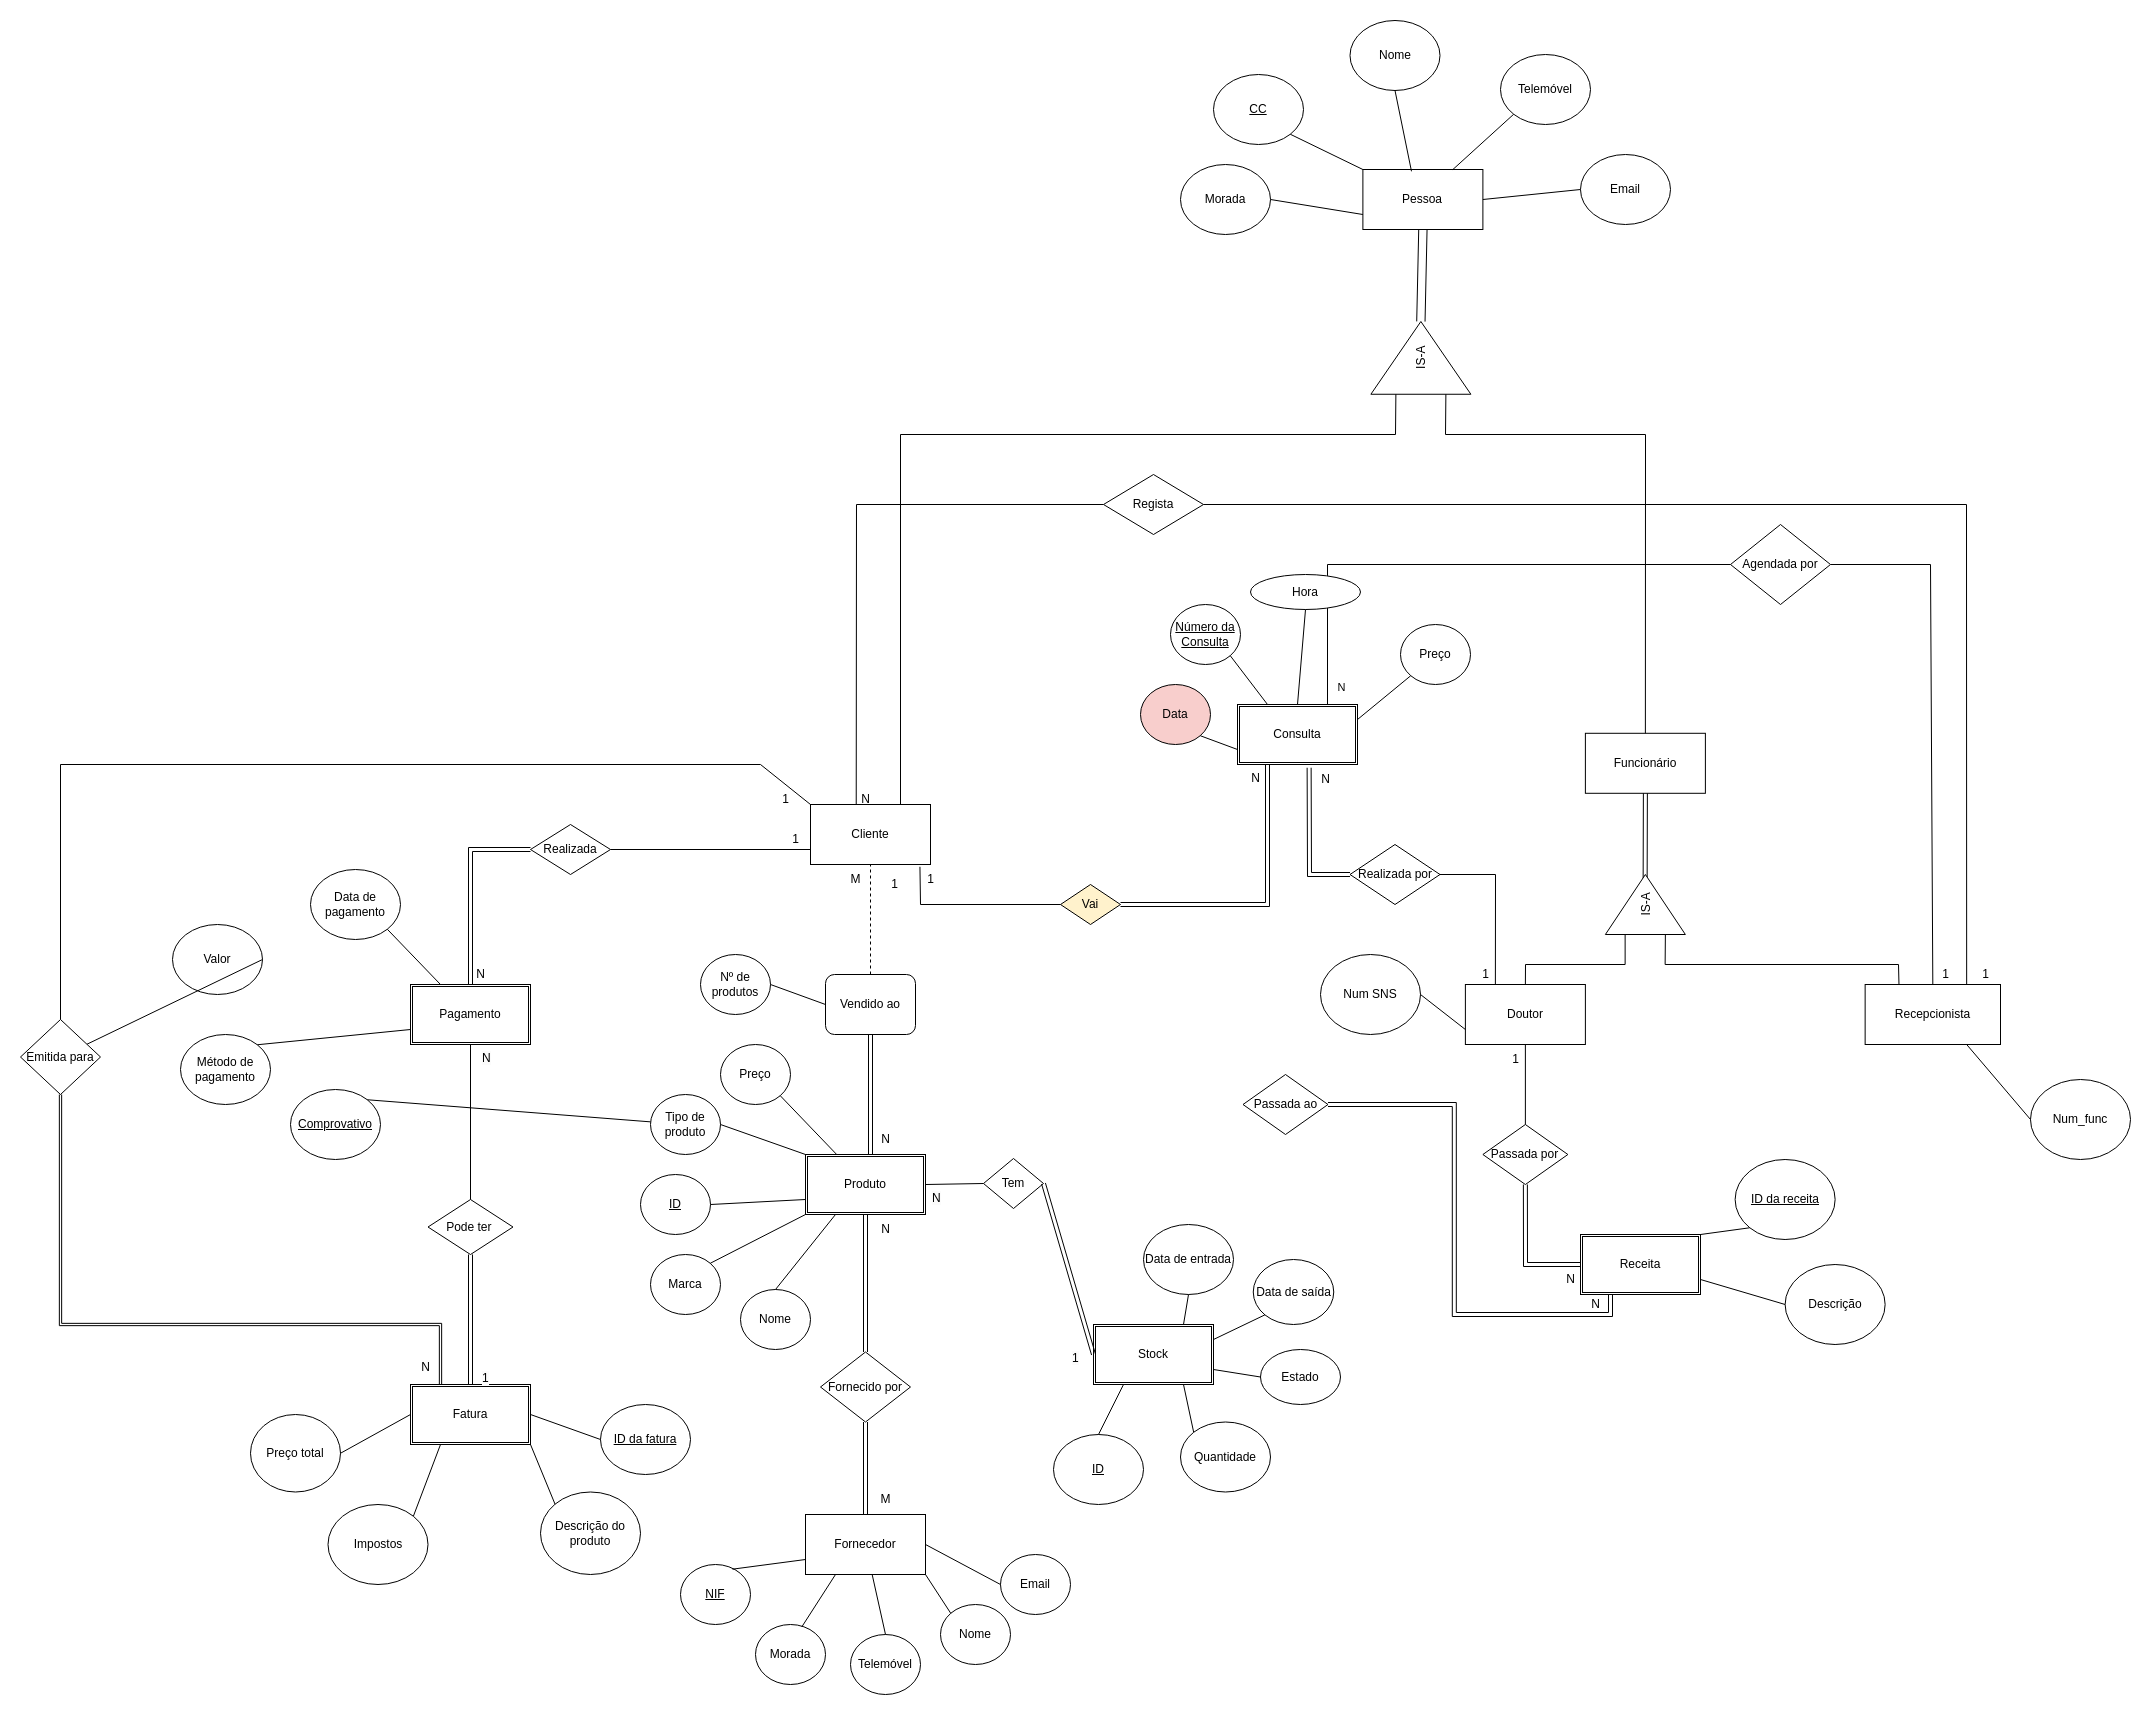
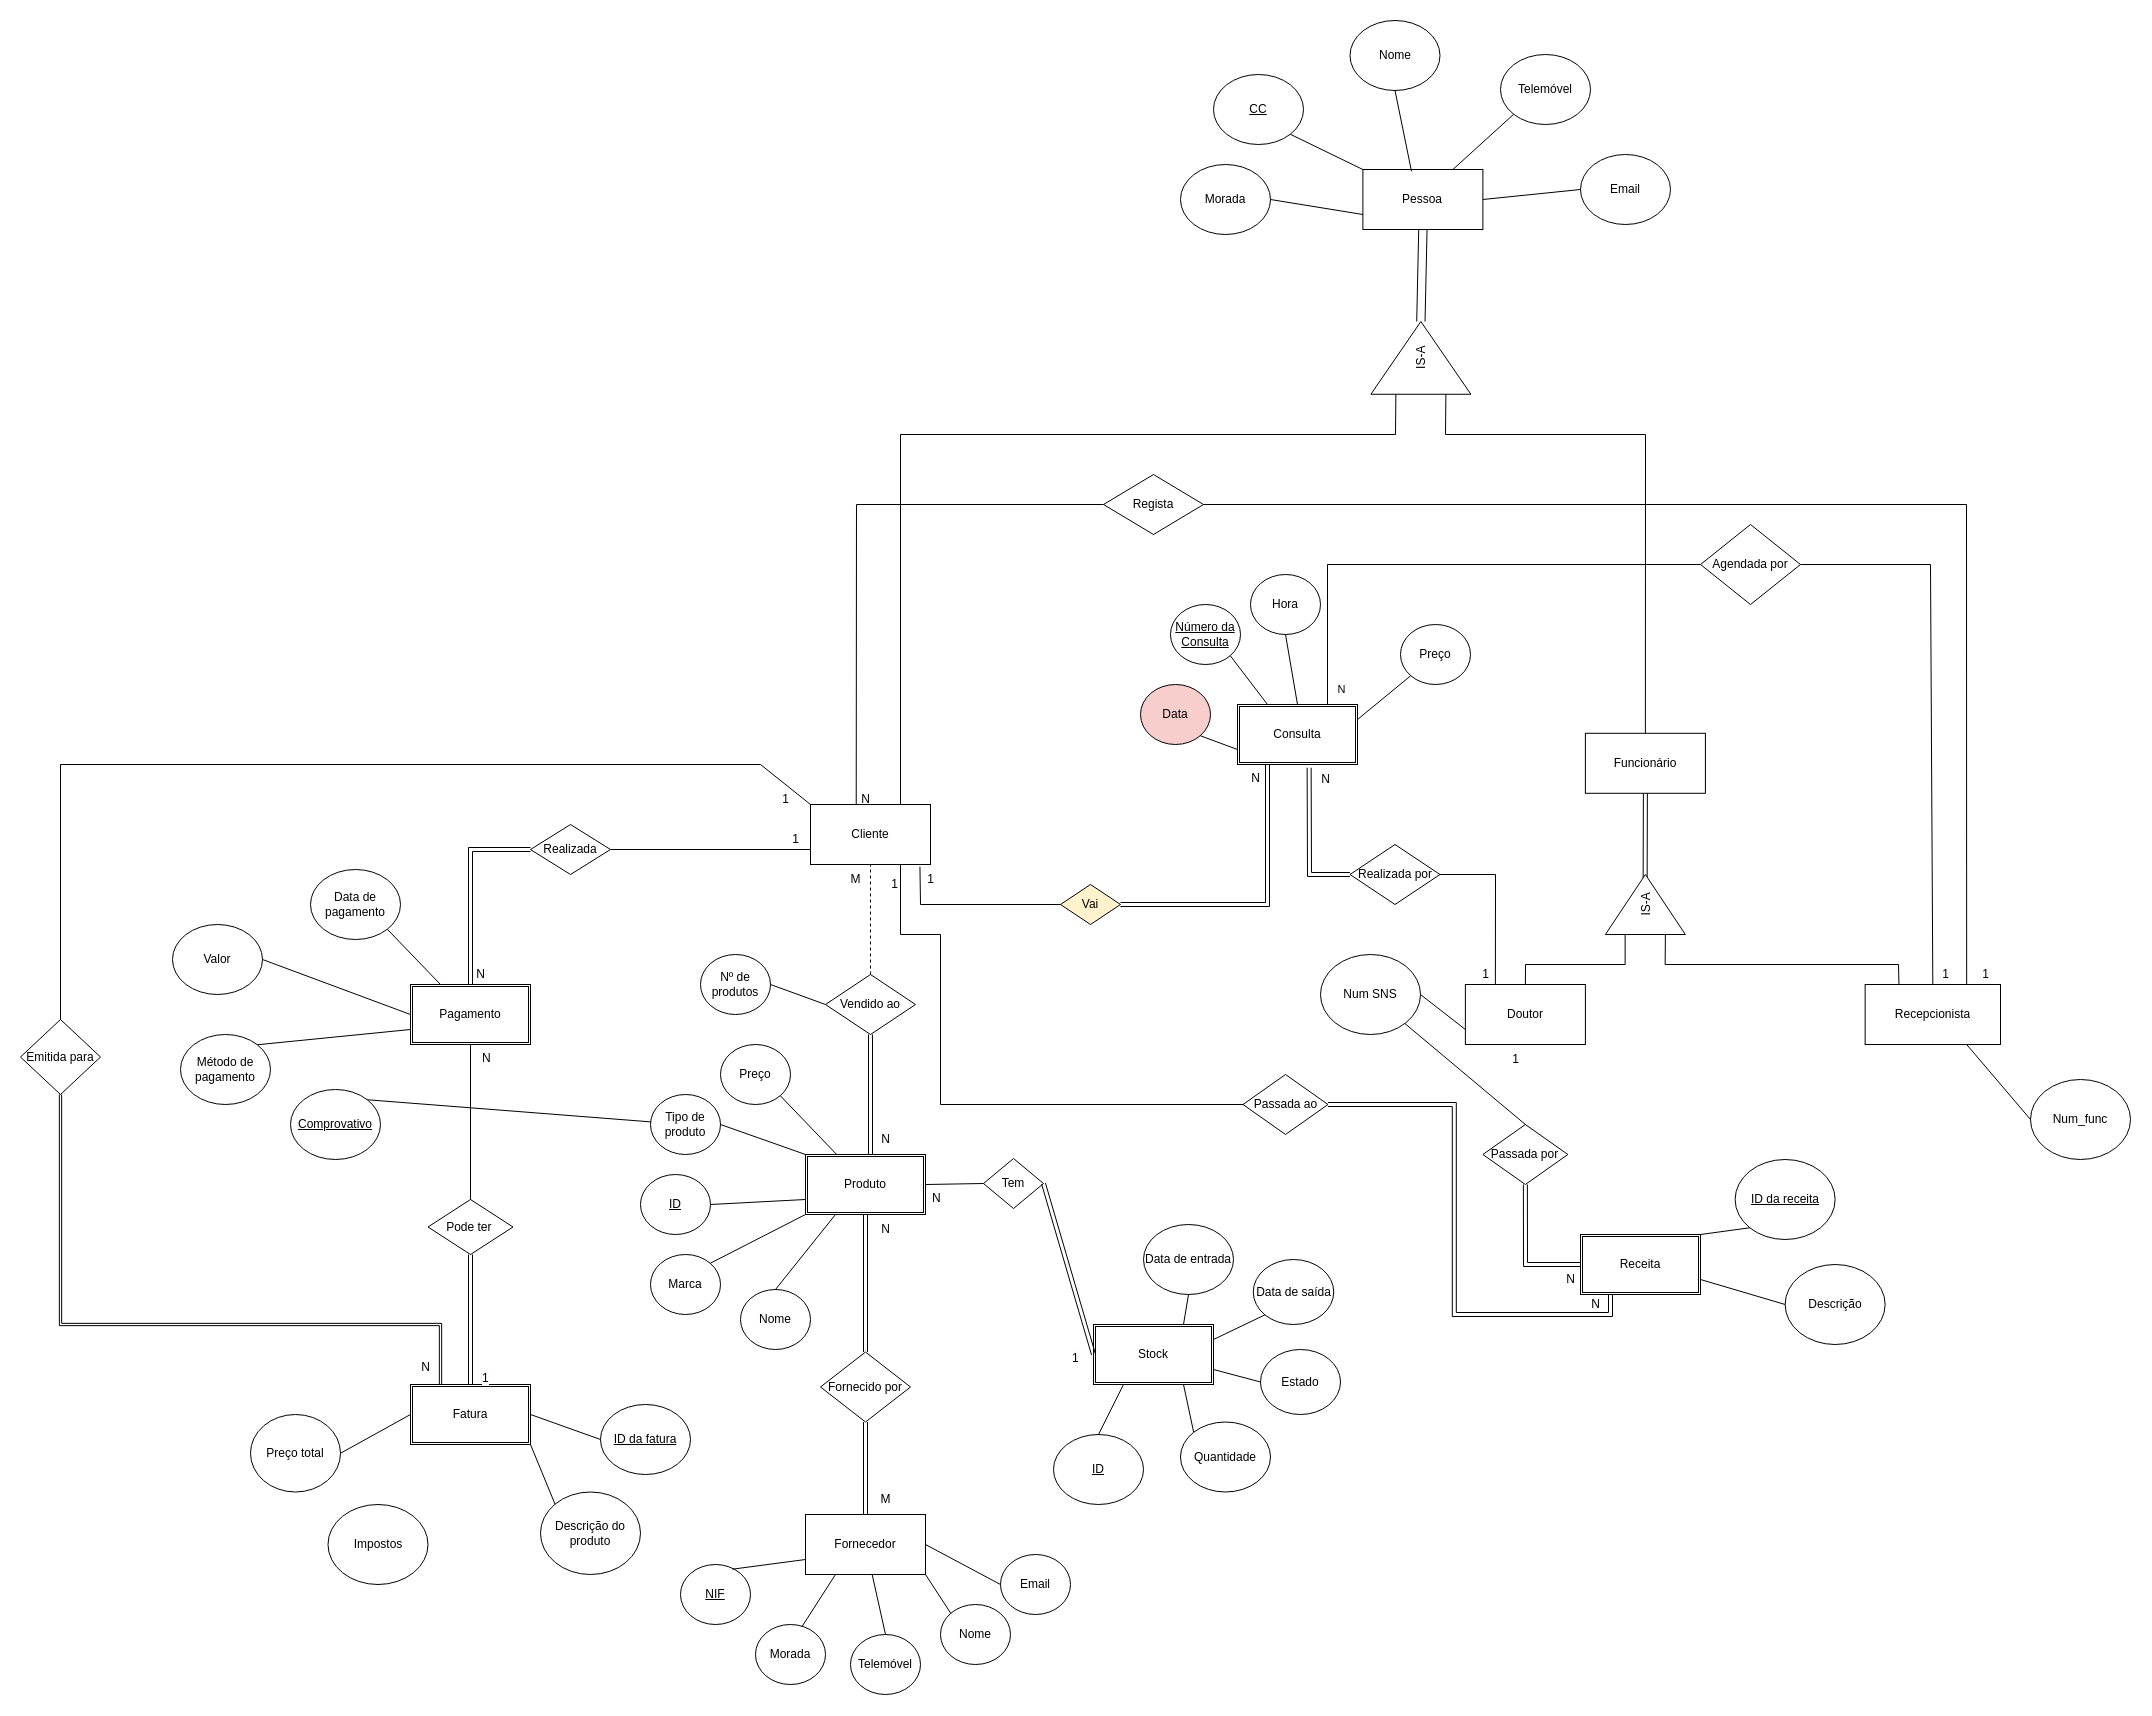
(1781, 565) -> (1751, 565)
(1306, 592) -> (1286, 605)
(175, 1002) -> (336, 987)
(871, 1005) -> (871, 1005)
(1525, 1085) -> (1466, 1074)
none -> (952, 1105)
(1301, 1377) -> (1301, 1382)
(427, 1480) -> none
